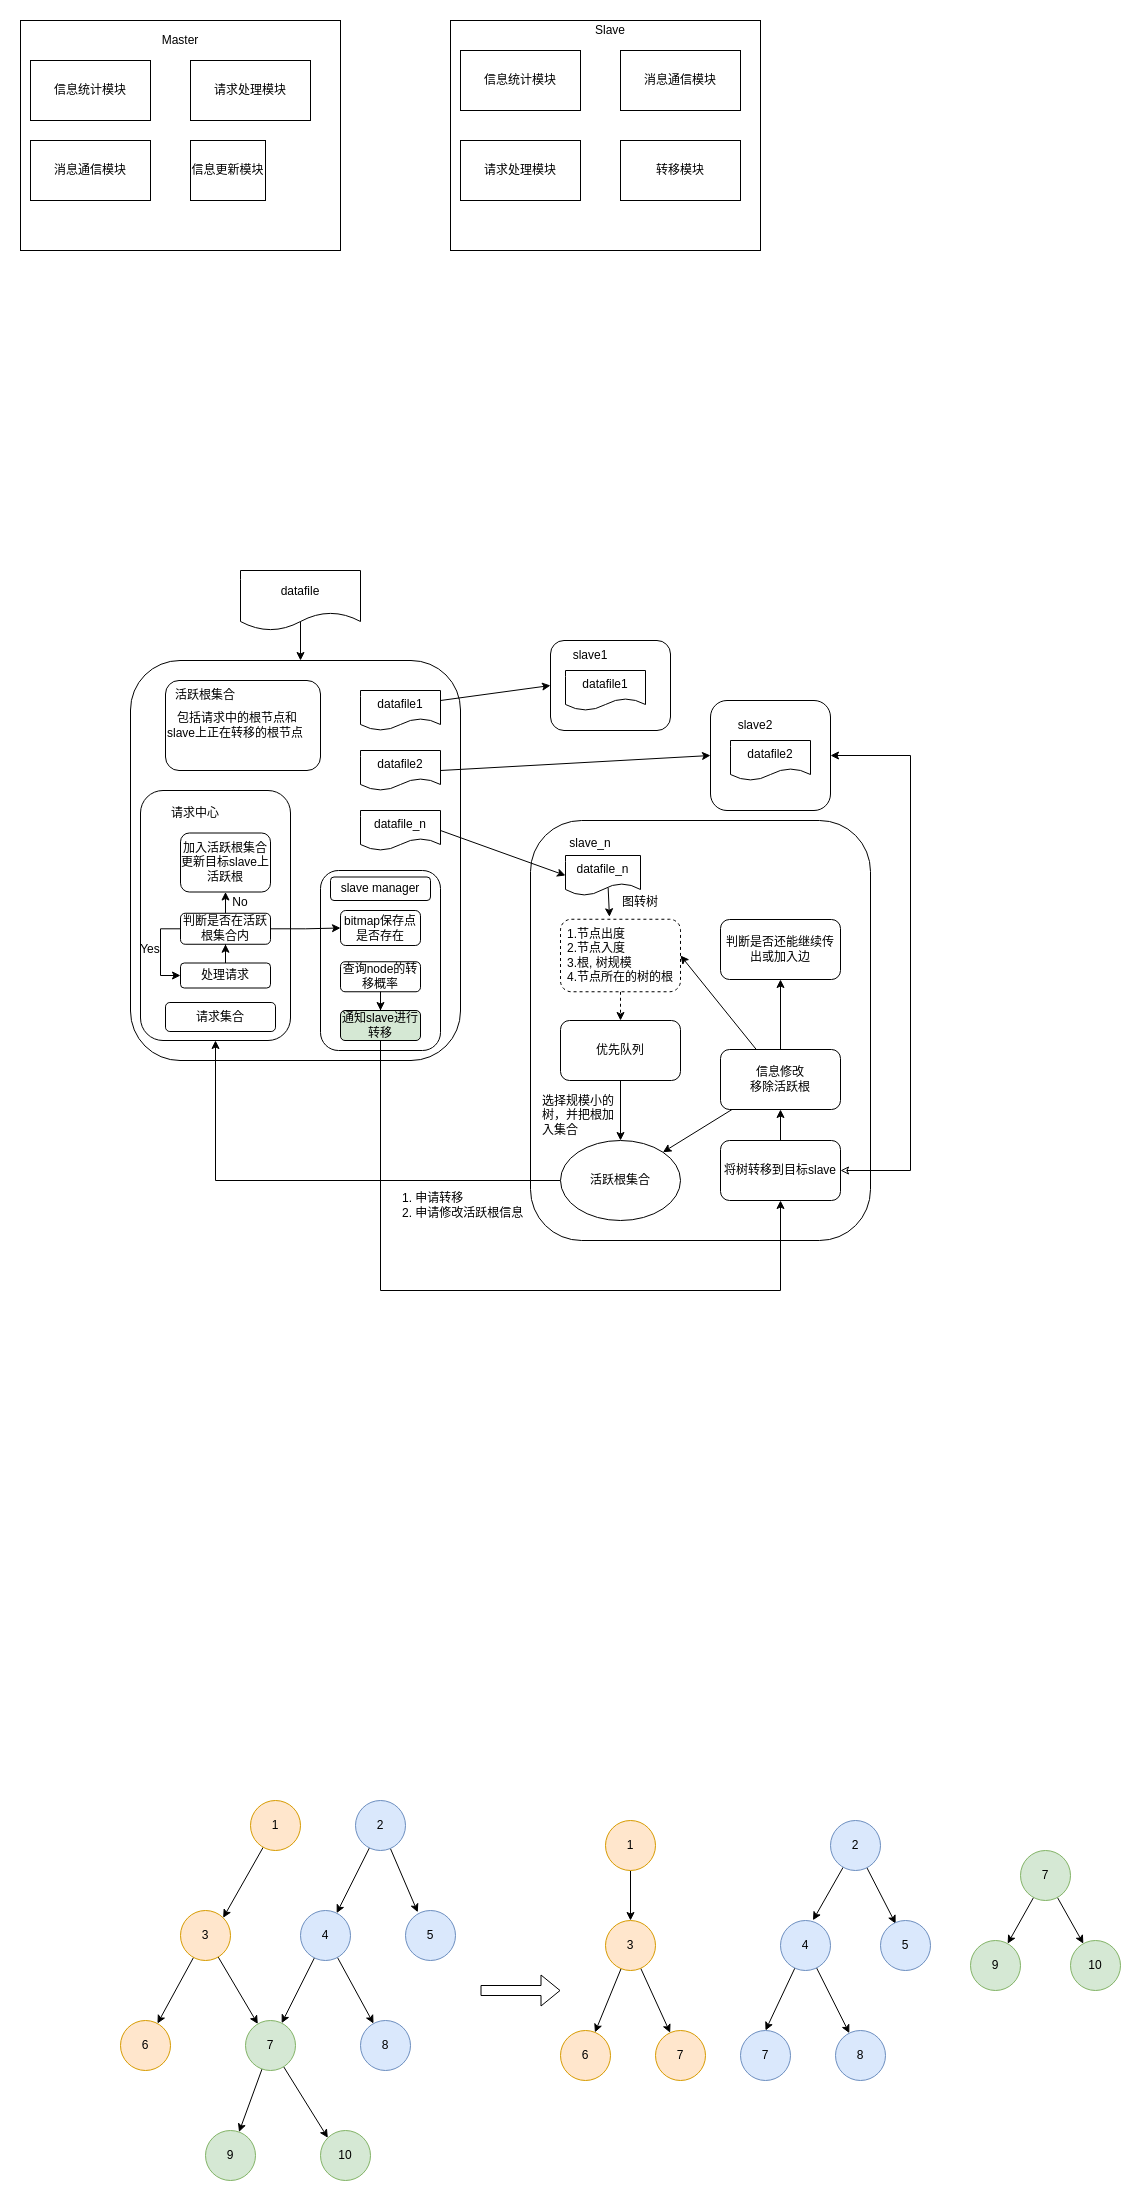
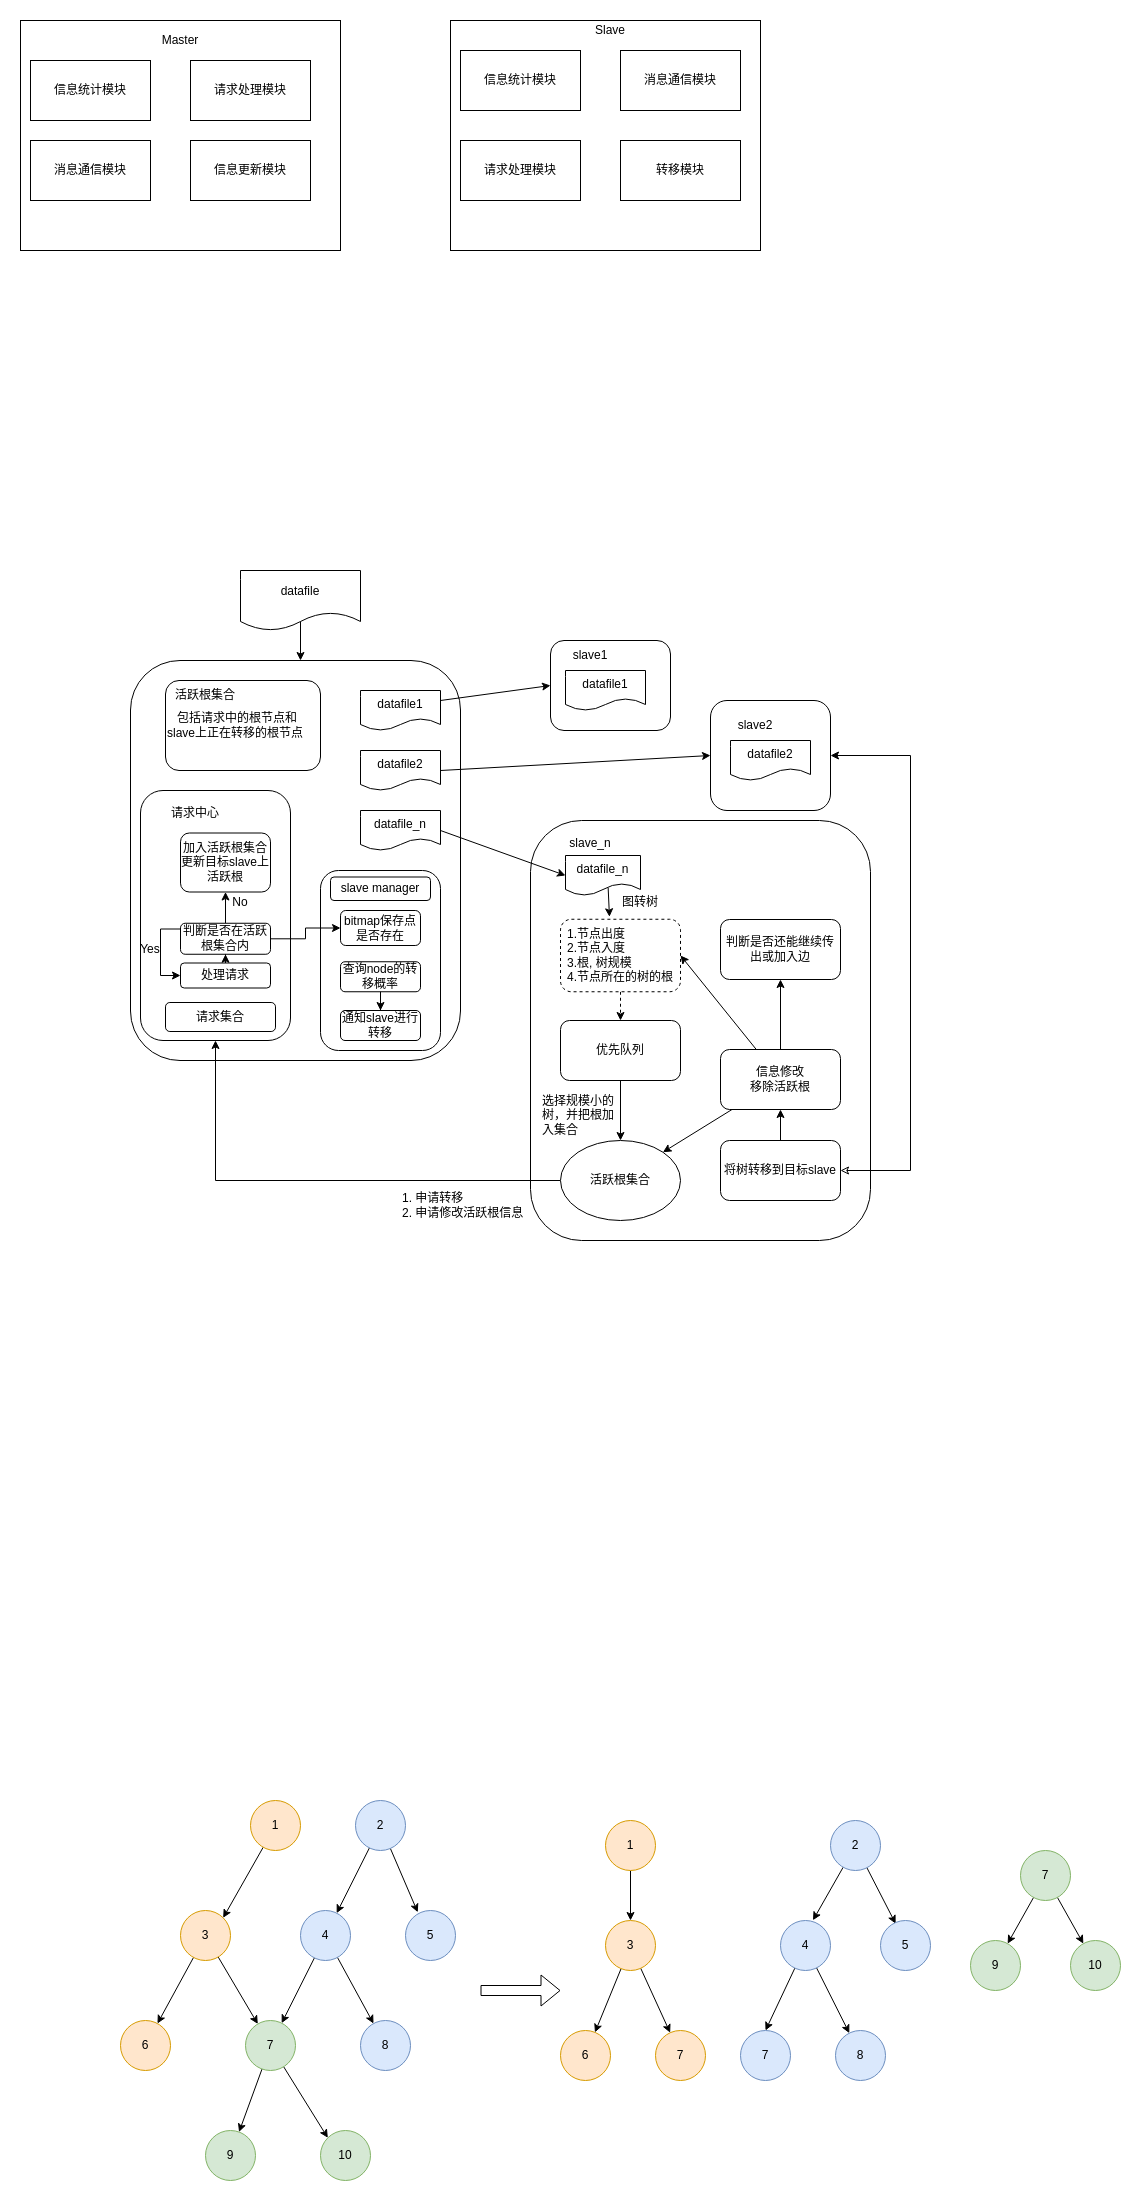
(228, 171) -> (251, 171)
(226, 929) -> (226, 939)
(381, 1026) -> (381, 1026)
(497, 1291) -> none
